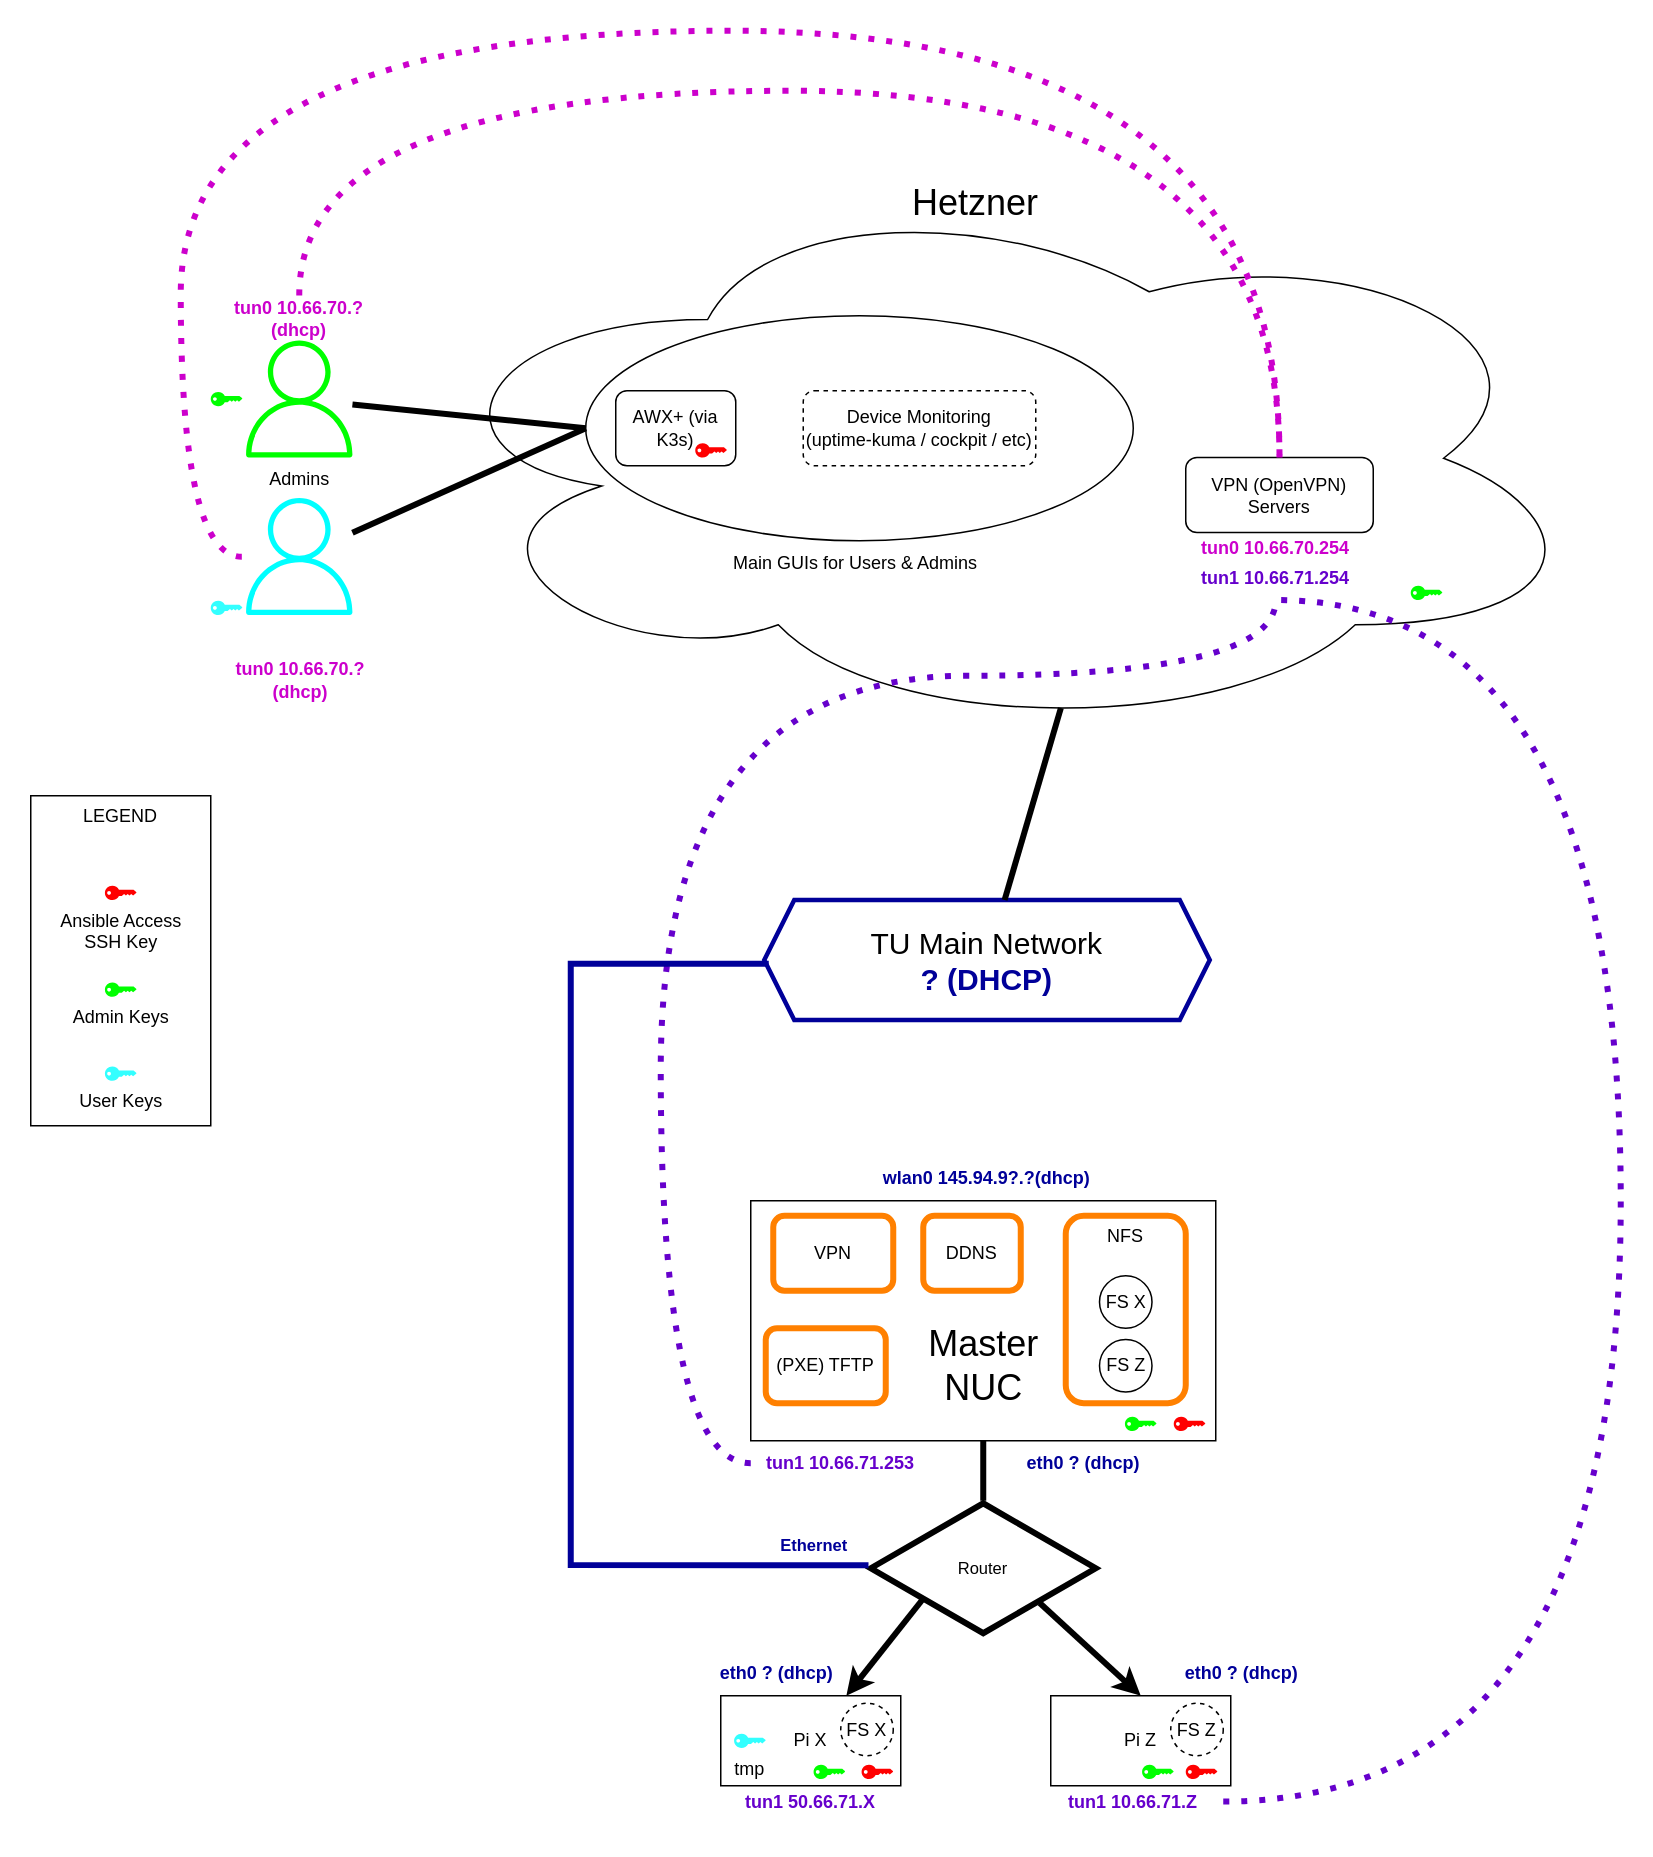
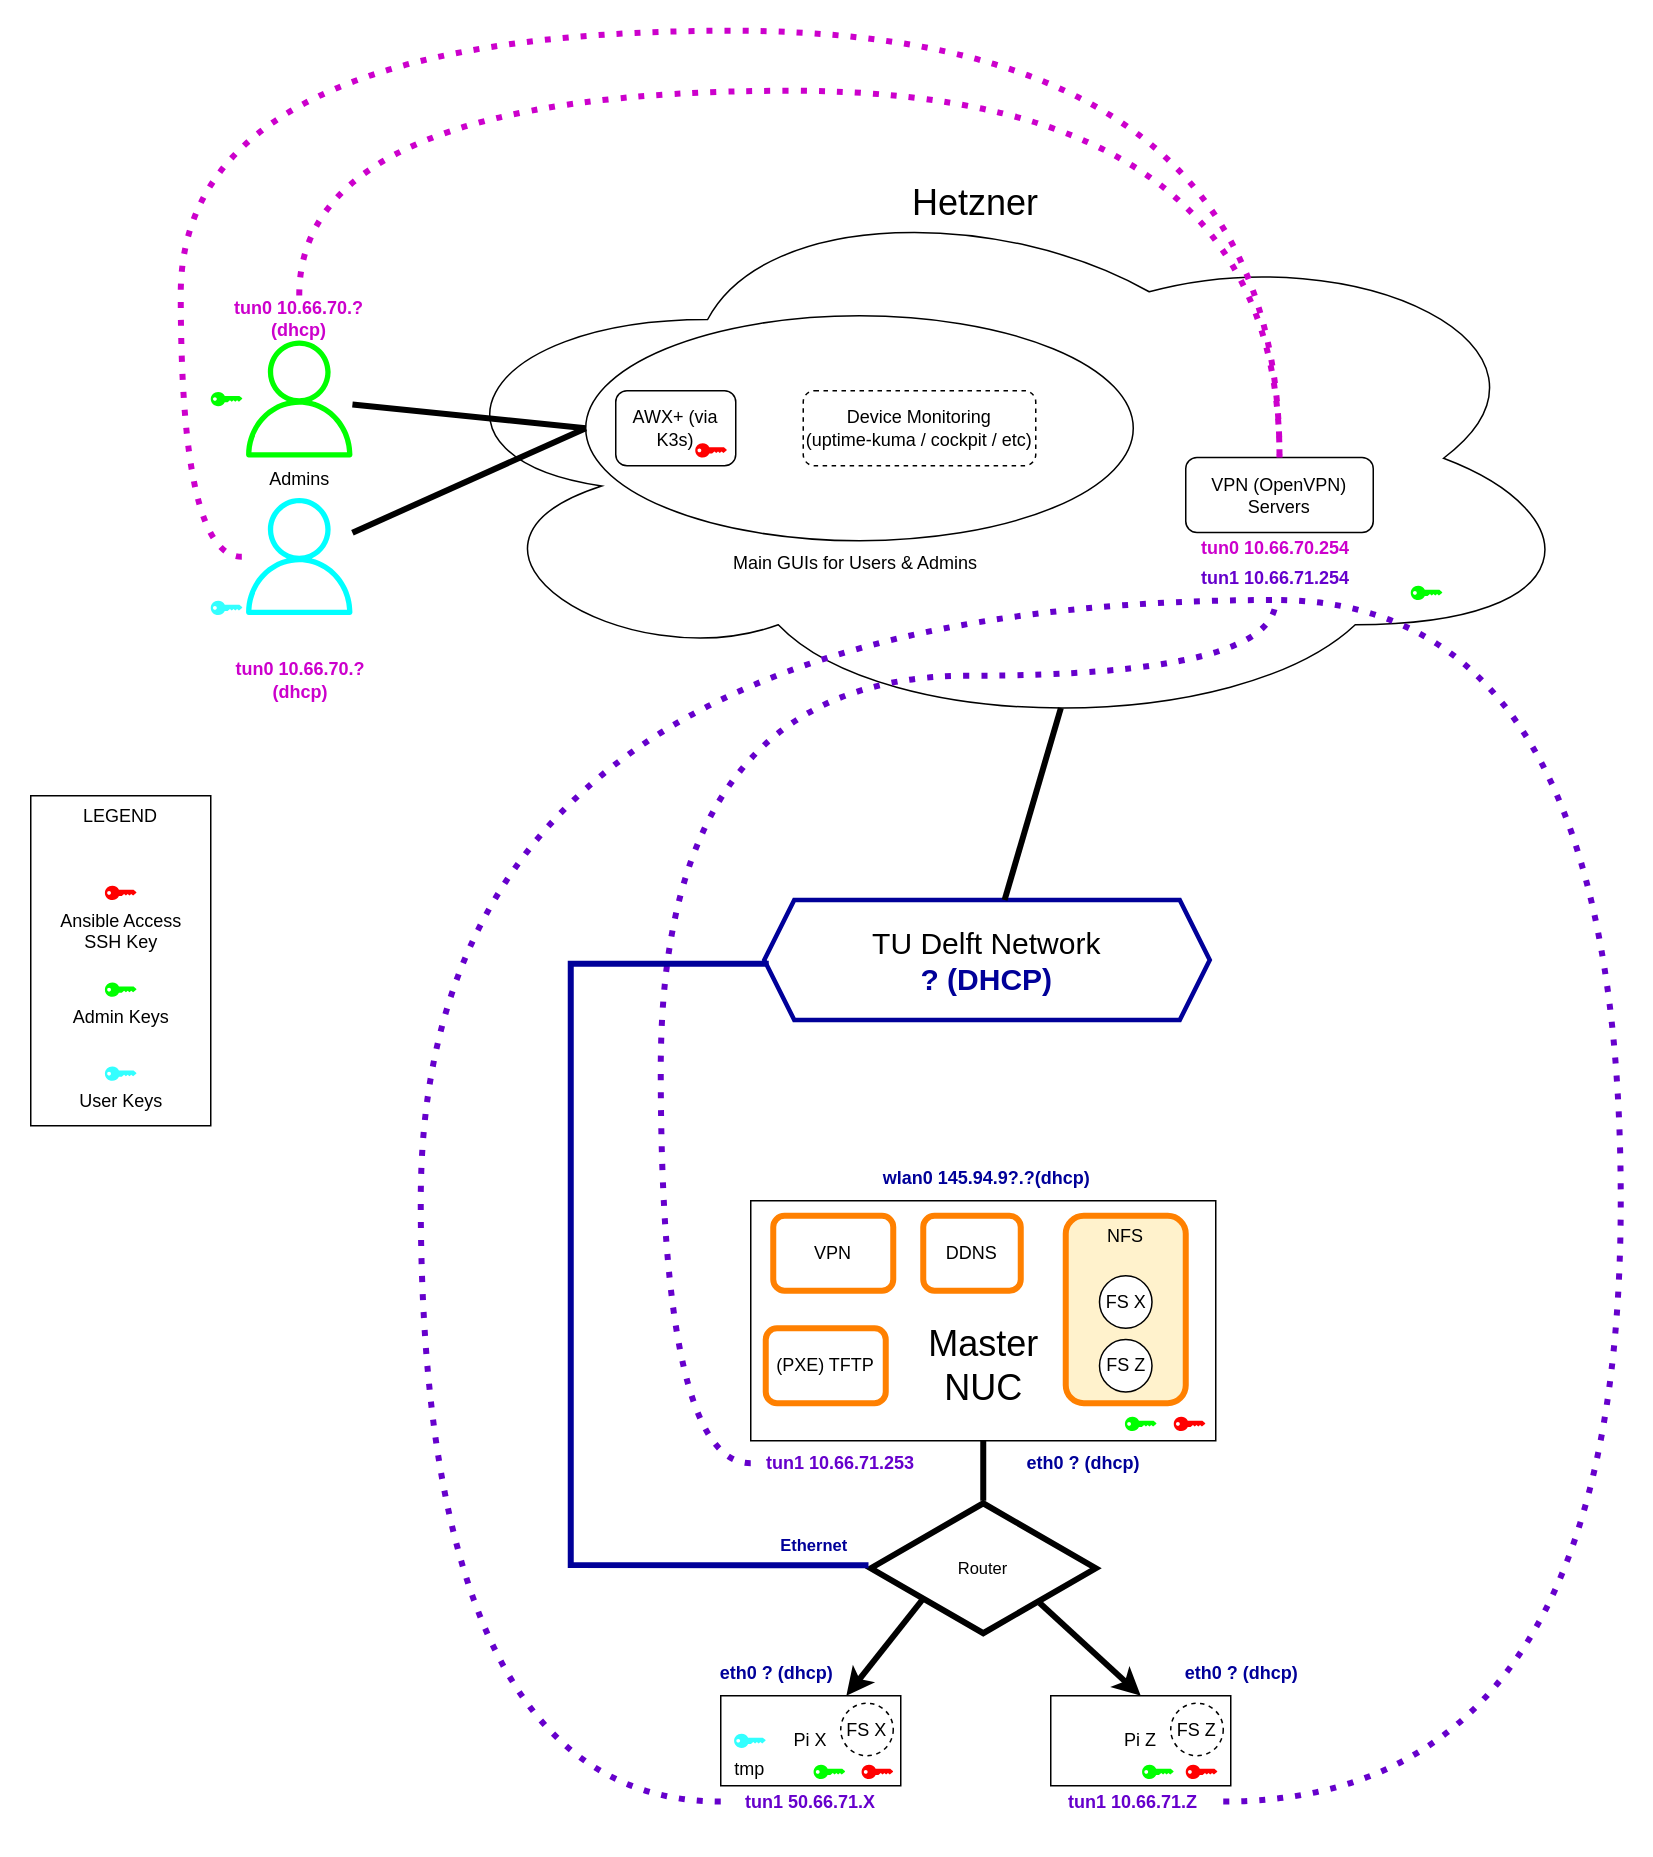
(987, 961) -> (987, 961)
(1126, 1237) -> (1126, 1237)
none -> (540, 1717)
